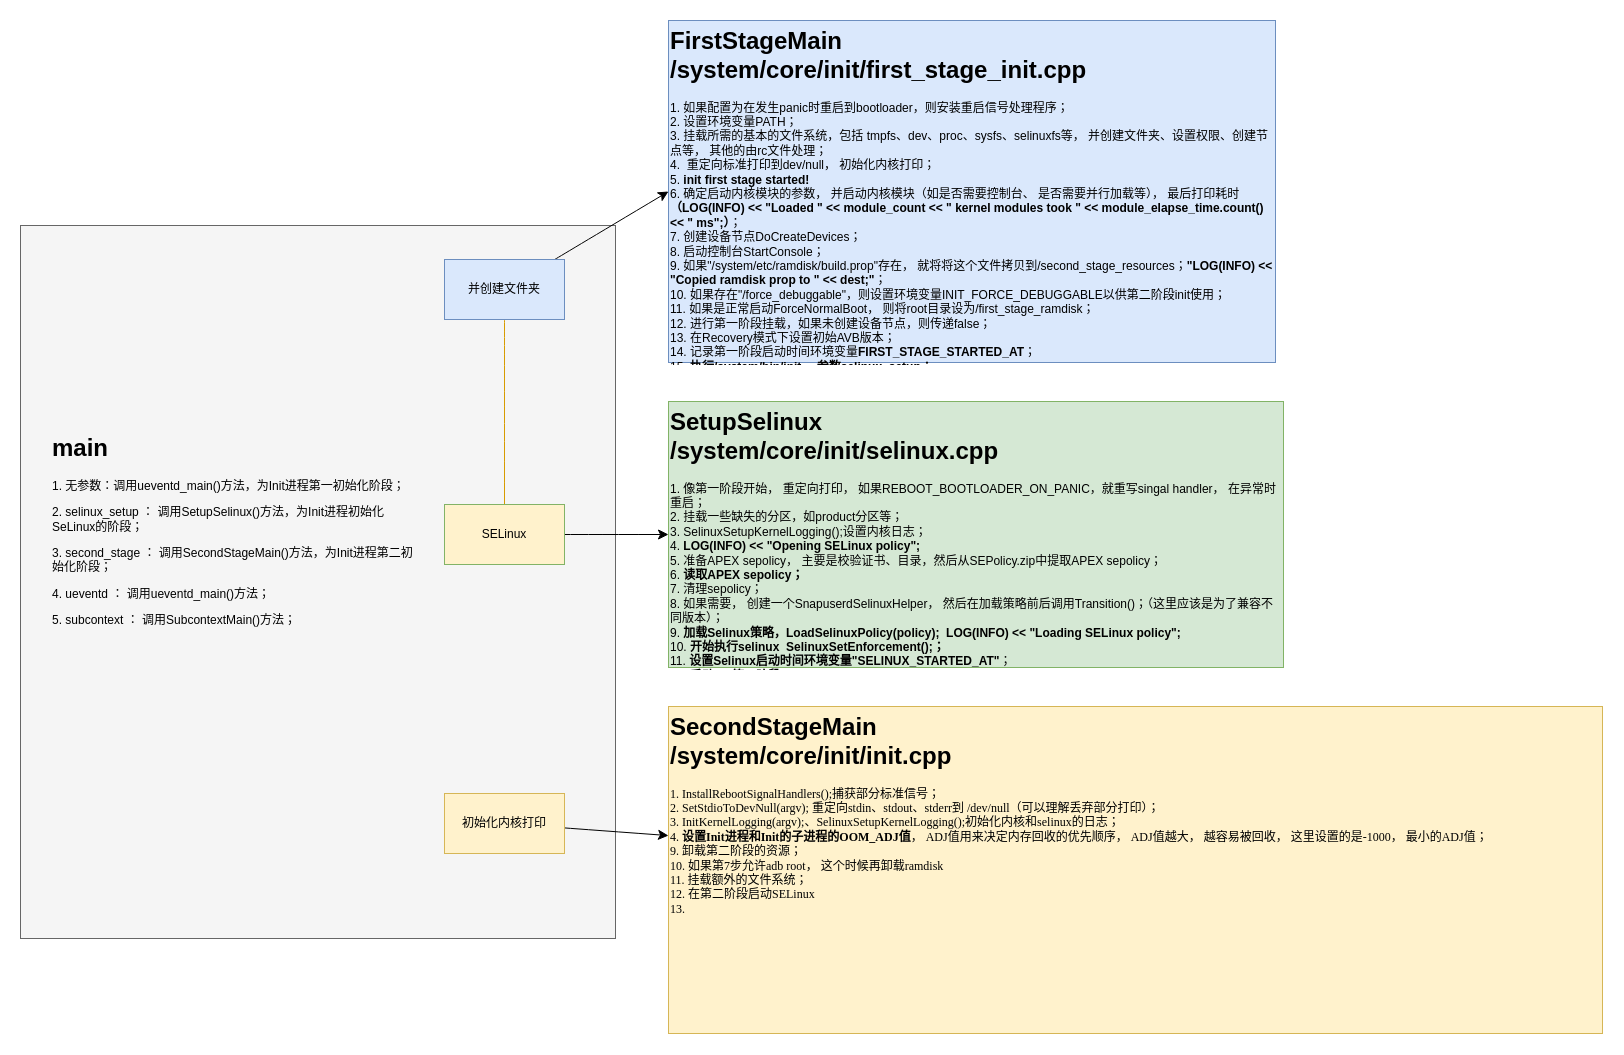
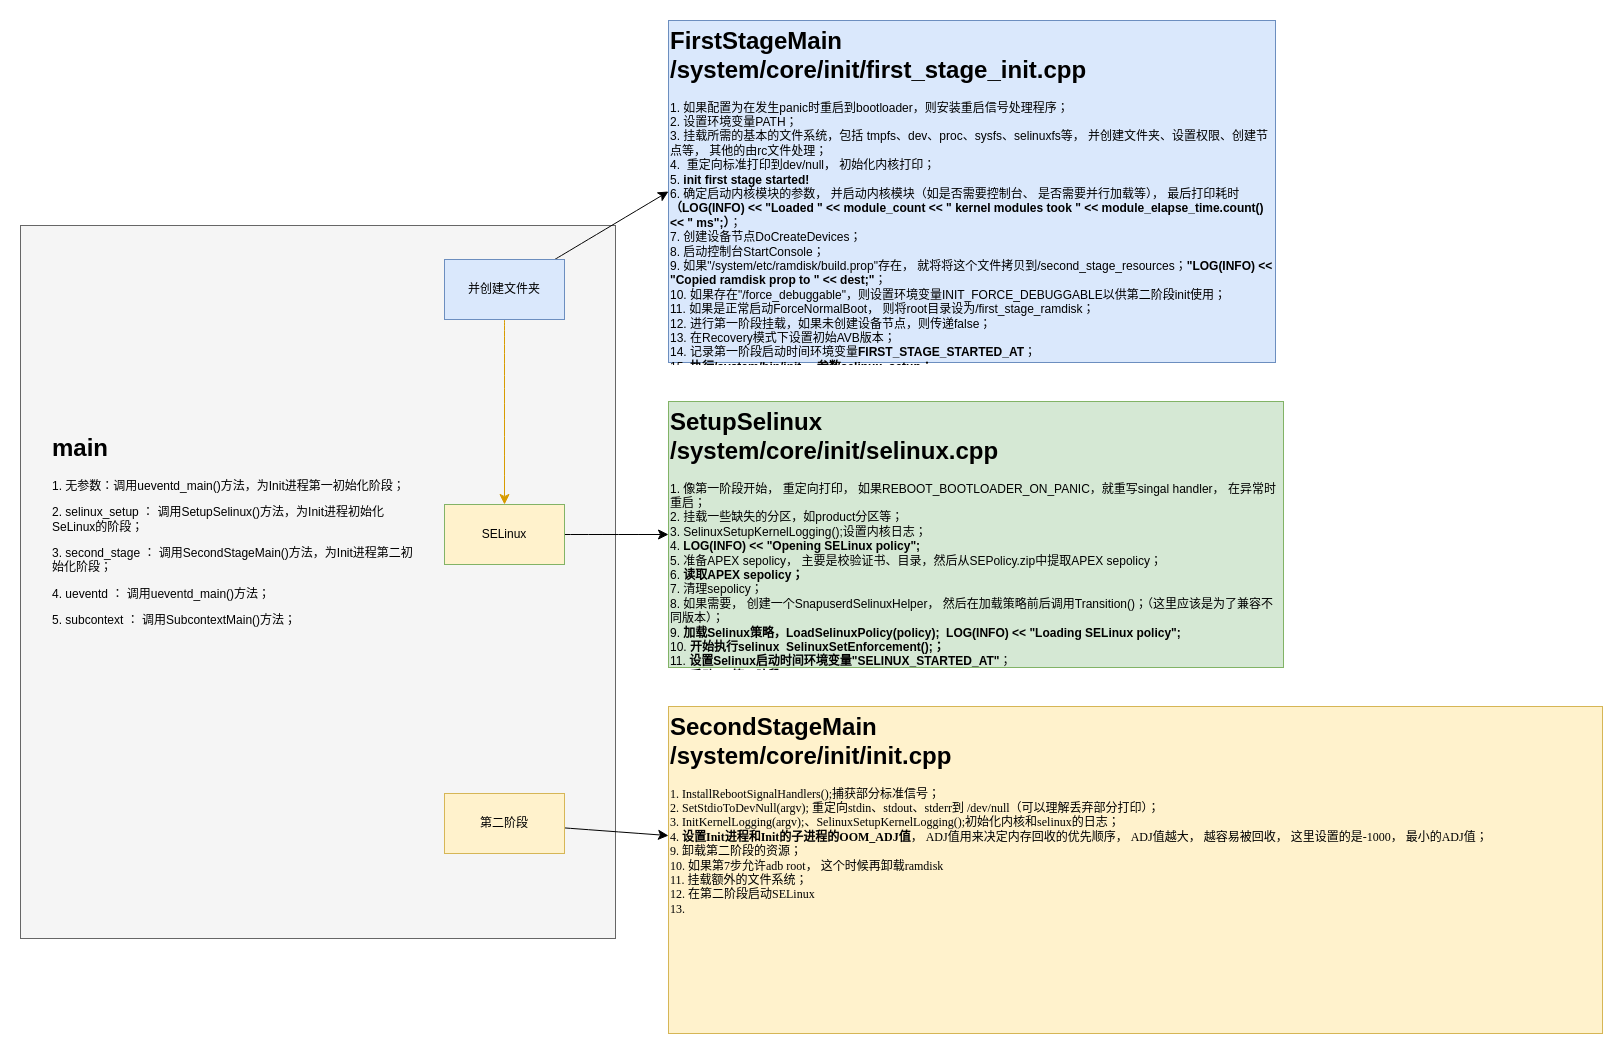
(505, 498) -> (505, 495)
(505, 824) -> (505, 824)
